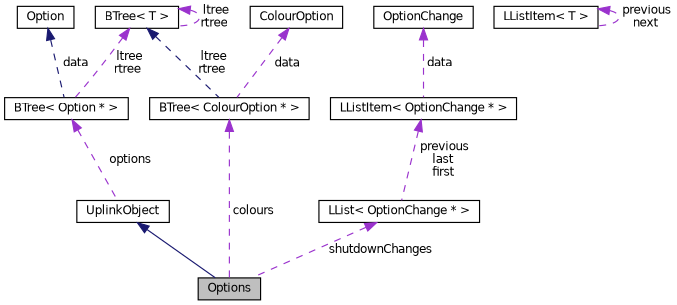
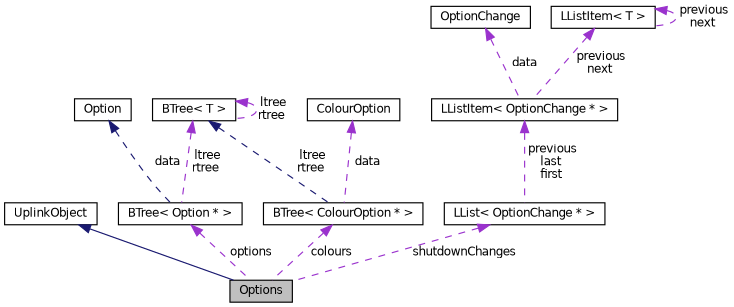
none -> (560, 68)
(98, 165) -> (225, 257)
